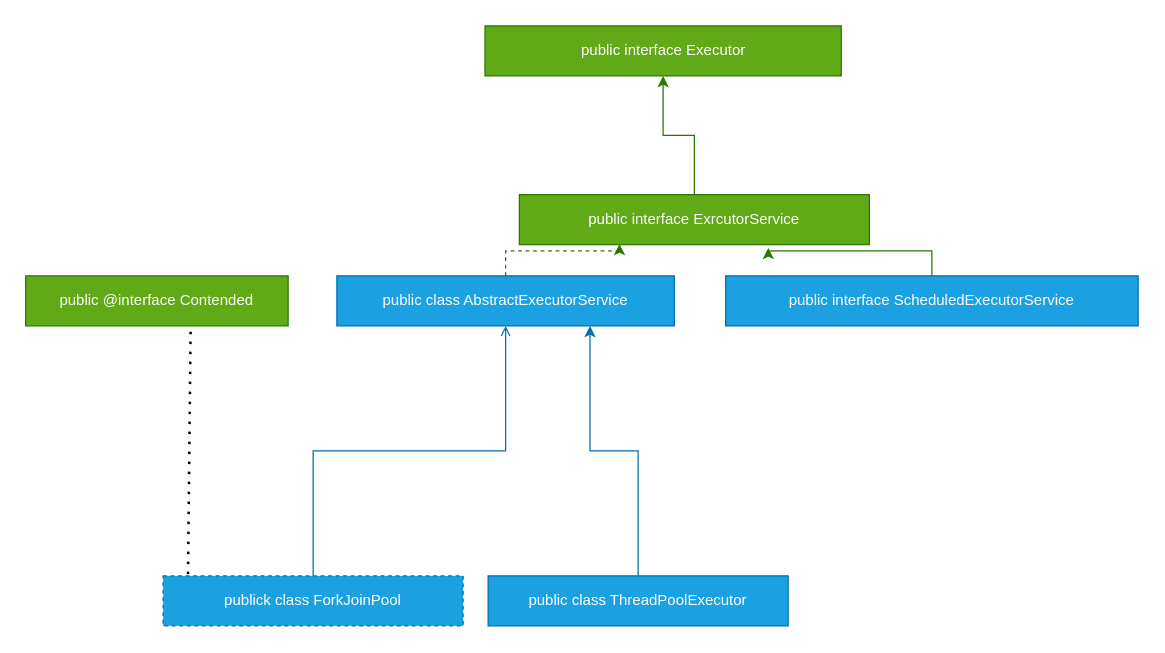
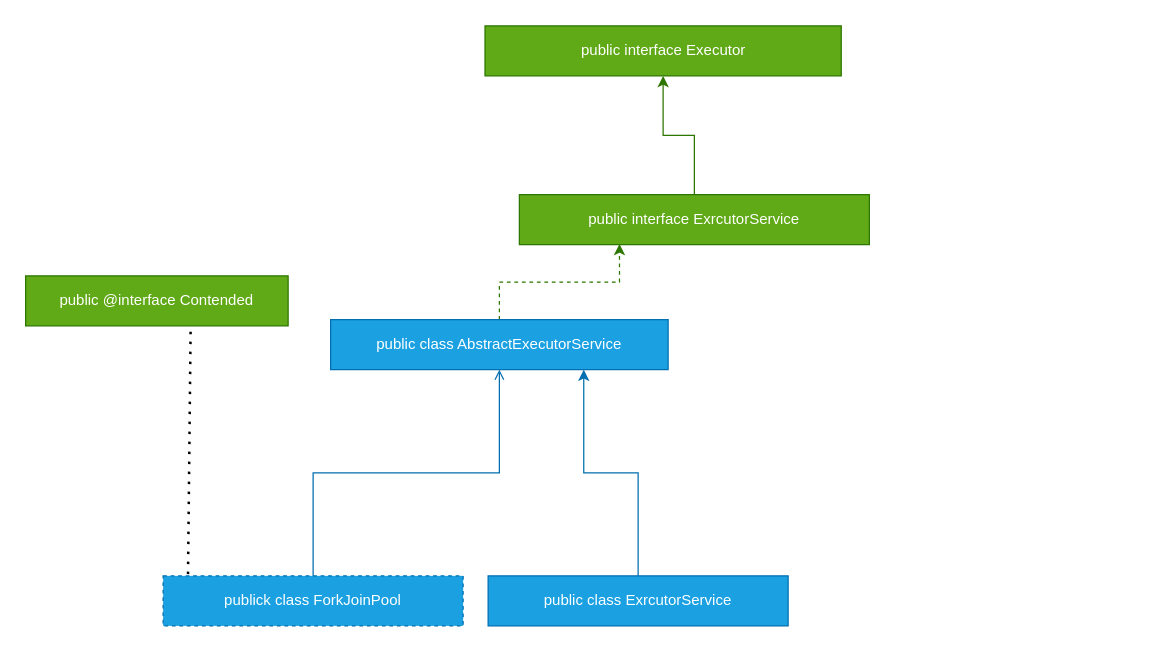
(861, 251) -> none
(506, 301) -> (499, 344)
(932, 301) -> none
(638, 601) -> (638, 601)
